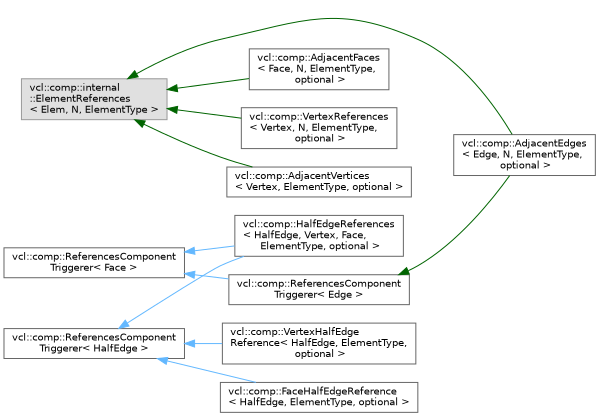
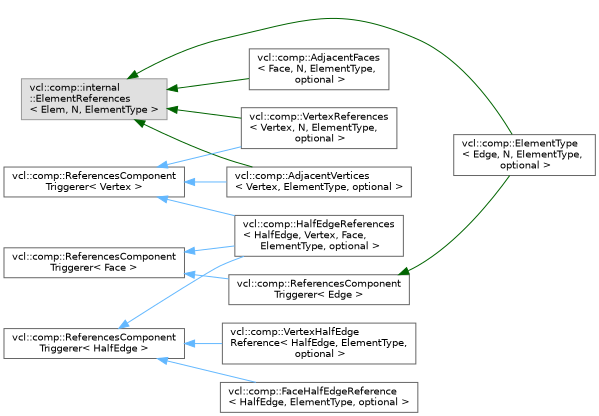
(525, 155) -> (525, 155)
none -> (94, 182)
